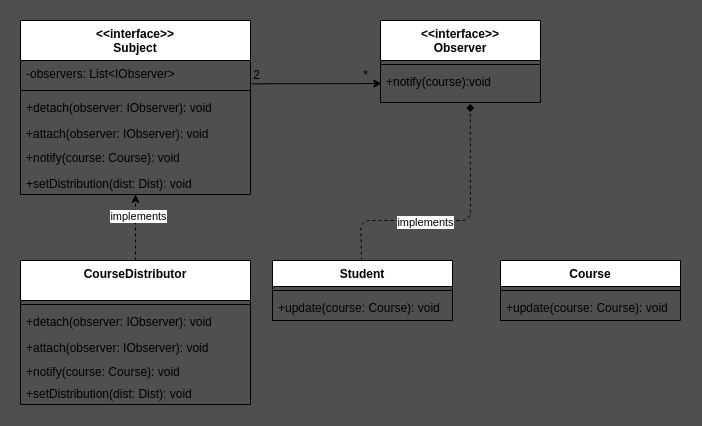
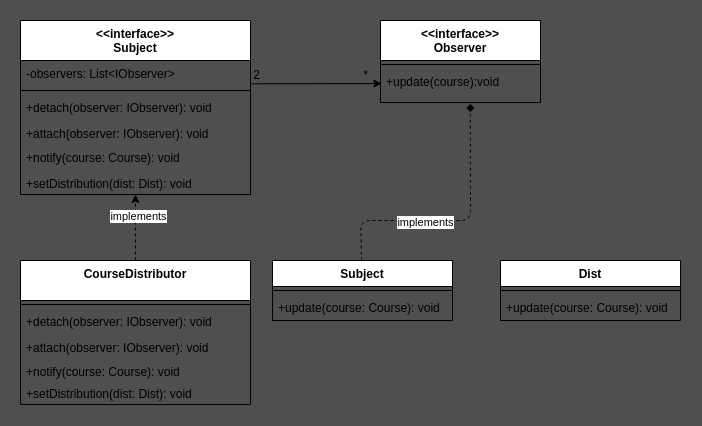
(449, 82) -> (450, 82)
(362, 274) -> (362, 274)
(590, 274) -> (590, 274)
